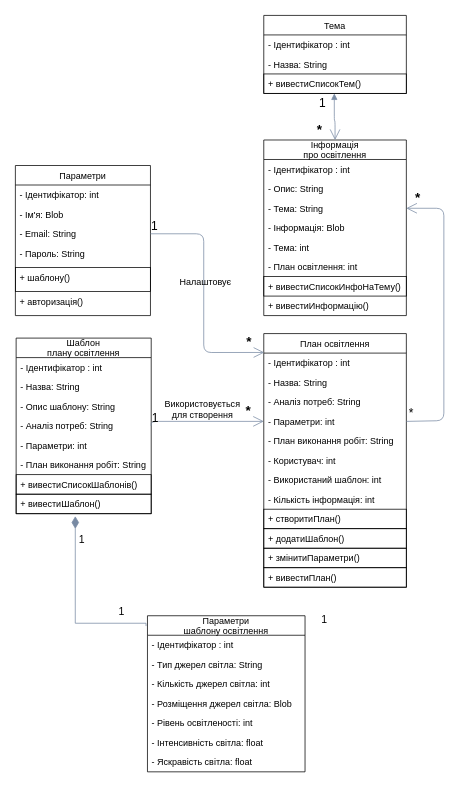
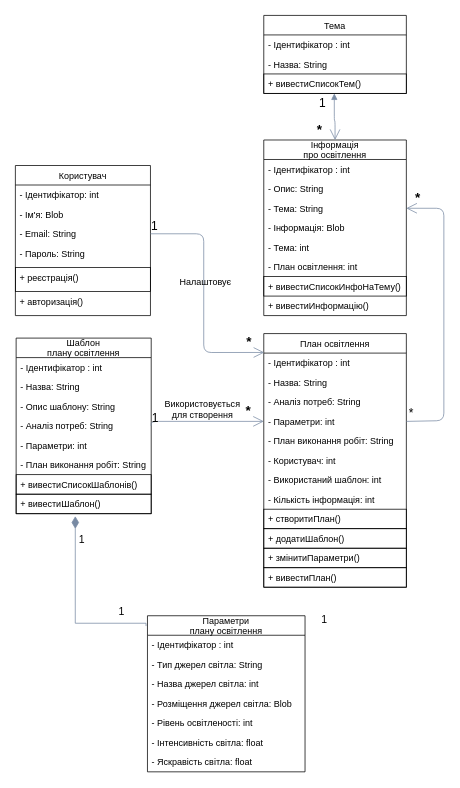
(83, 176) -> (83, 176)
(46, 278) -> (54, 278)
(226, 620) -> (226, 620)
(220, 684) -> (210, 684)
